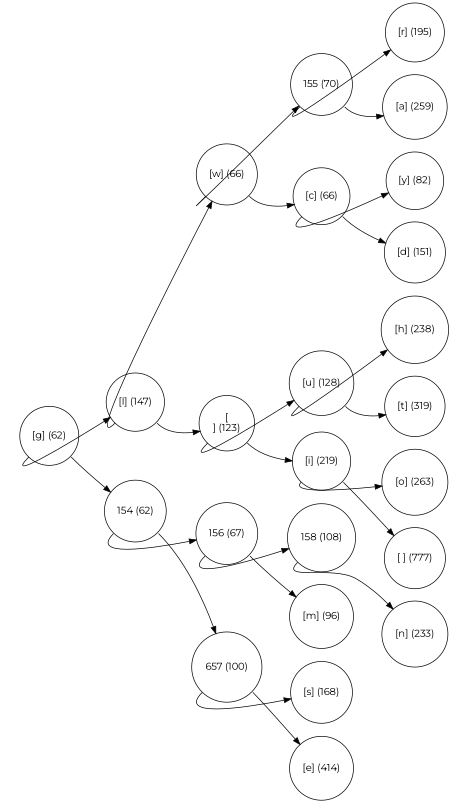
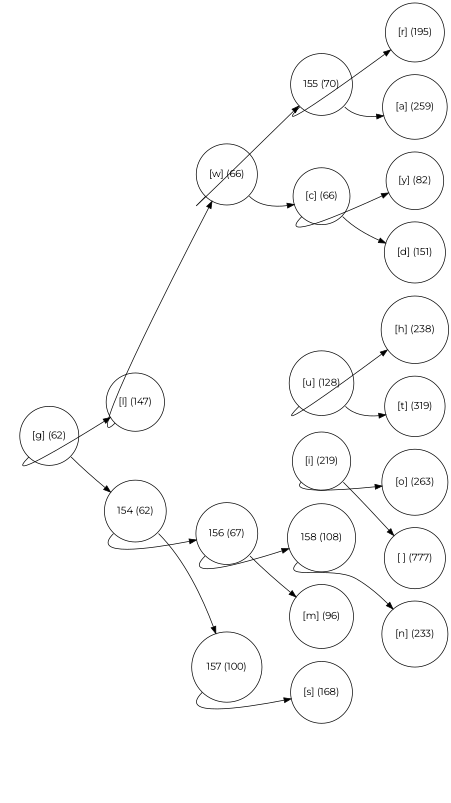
(227, 423) -> none
(227, 667) -> (227, 667)
(322, 768) -> none
